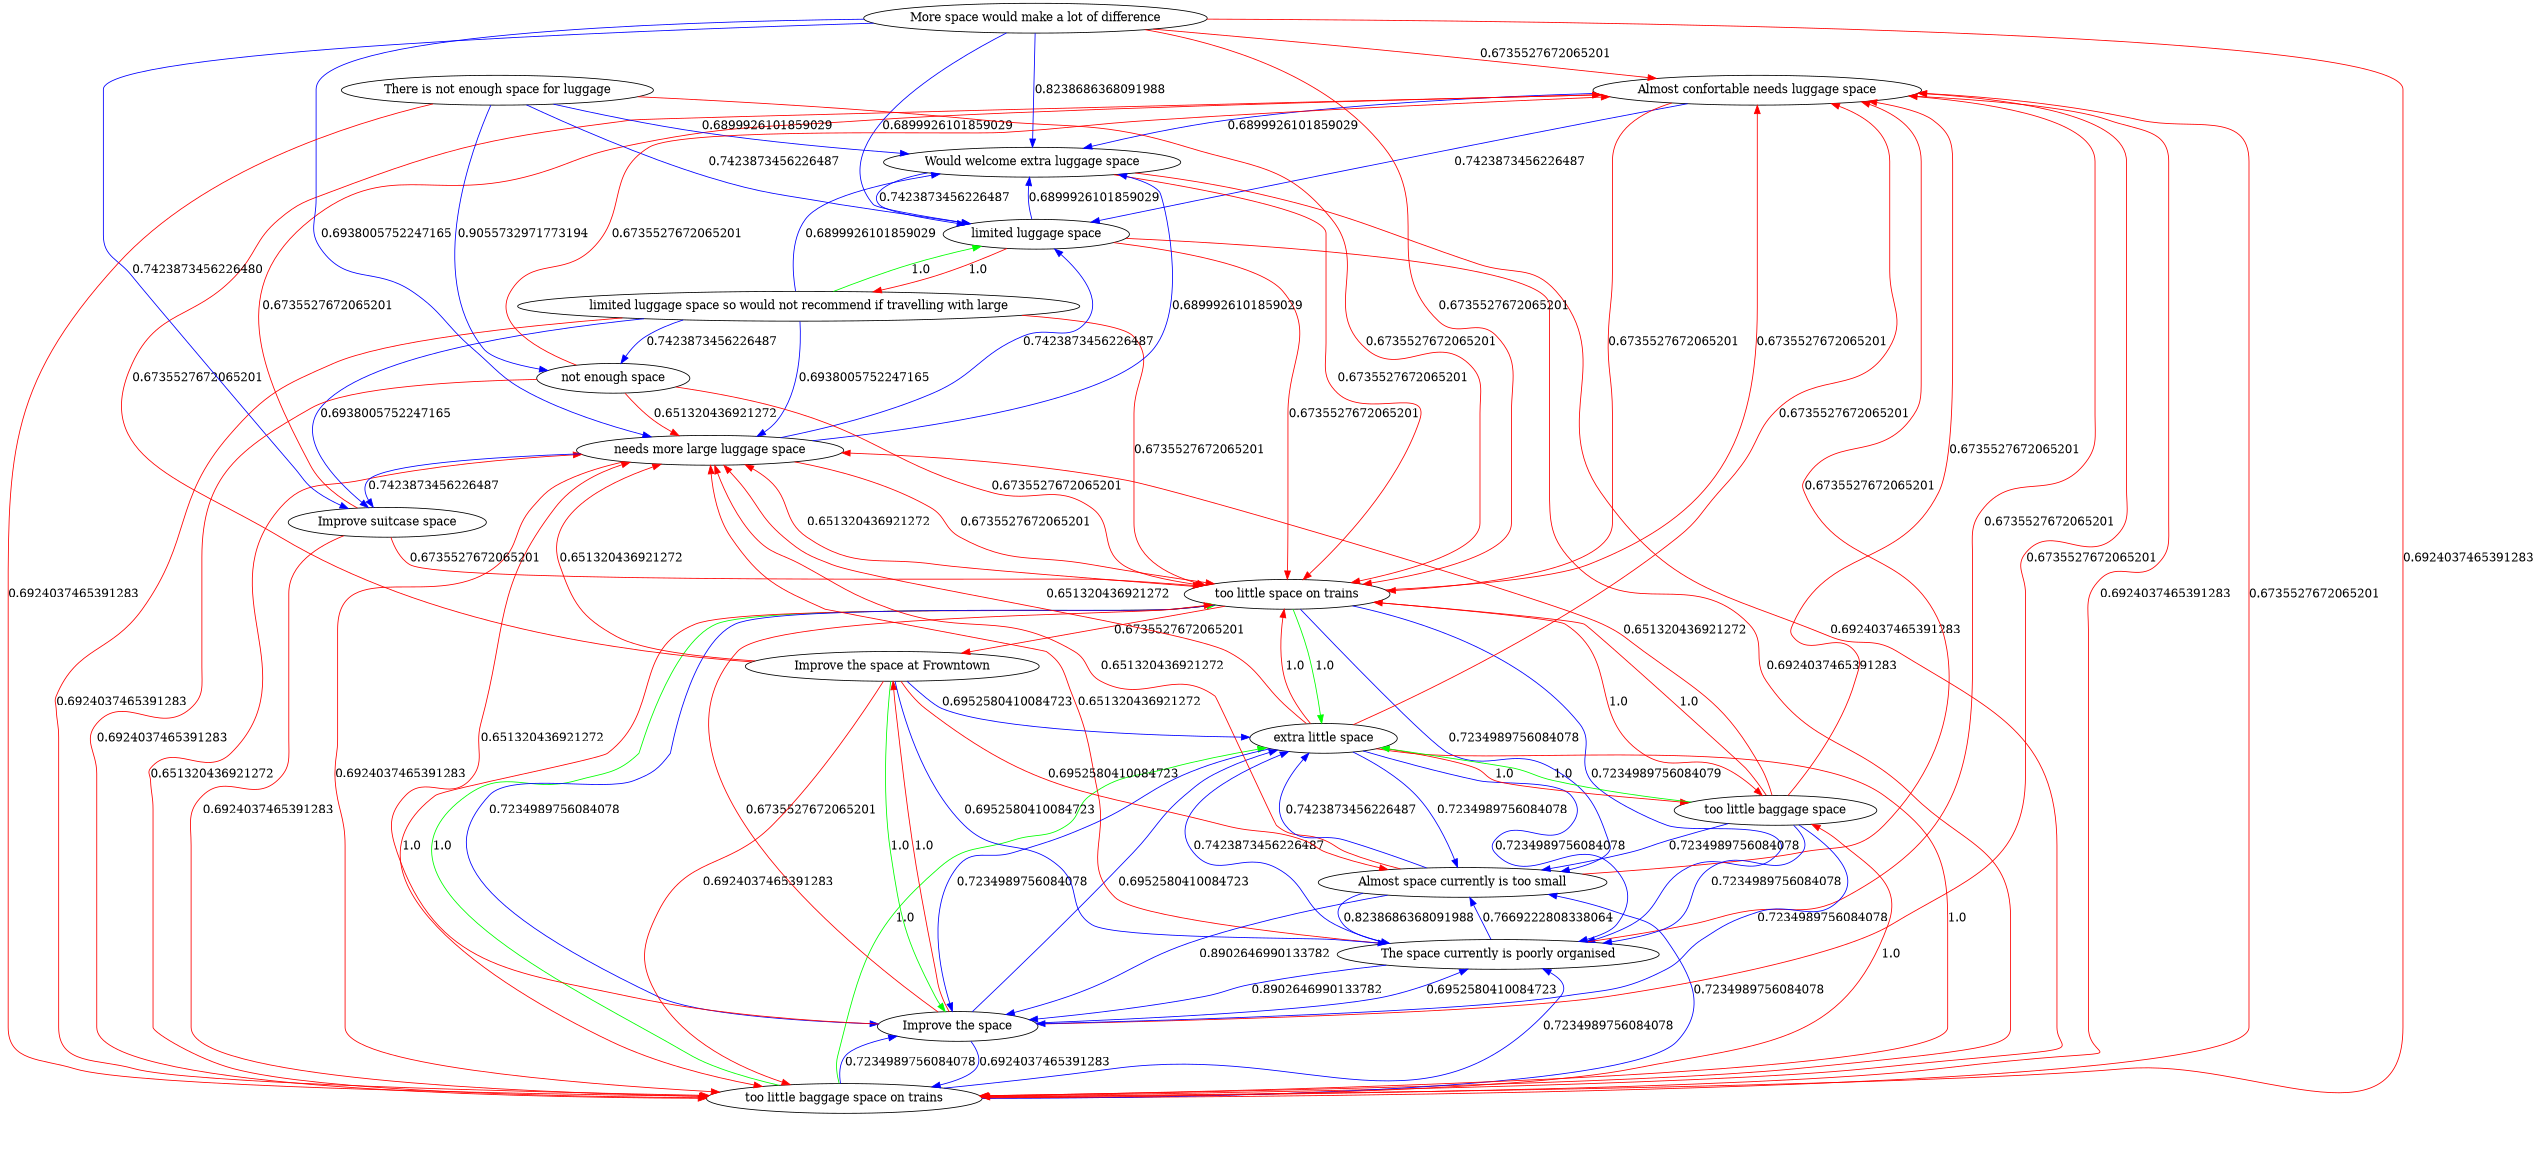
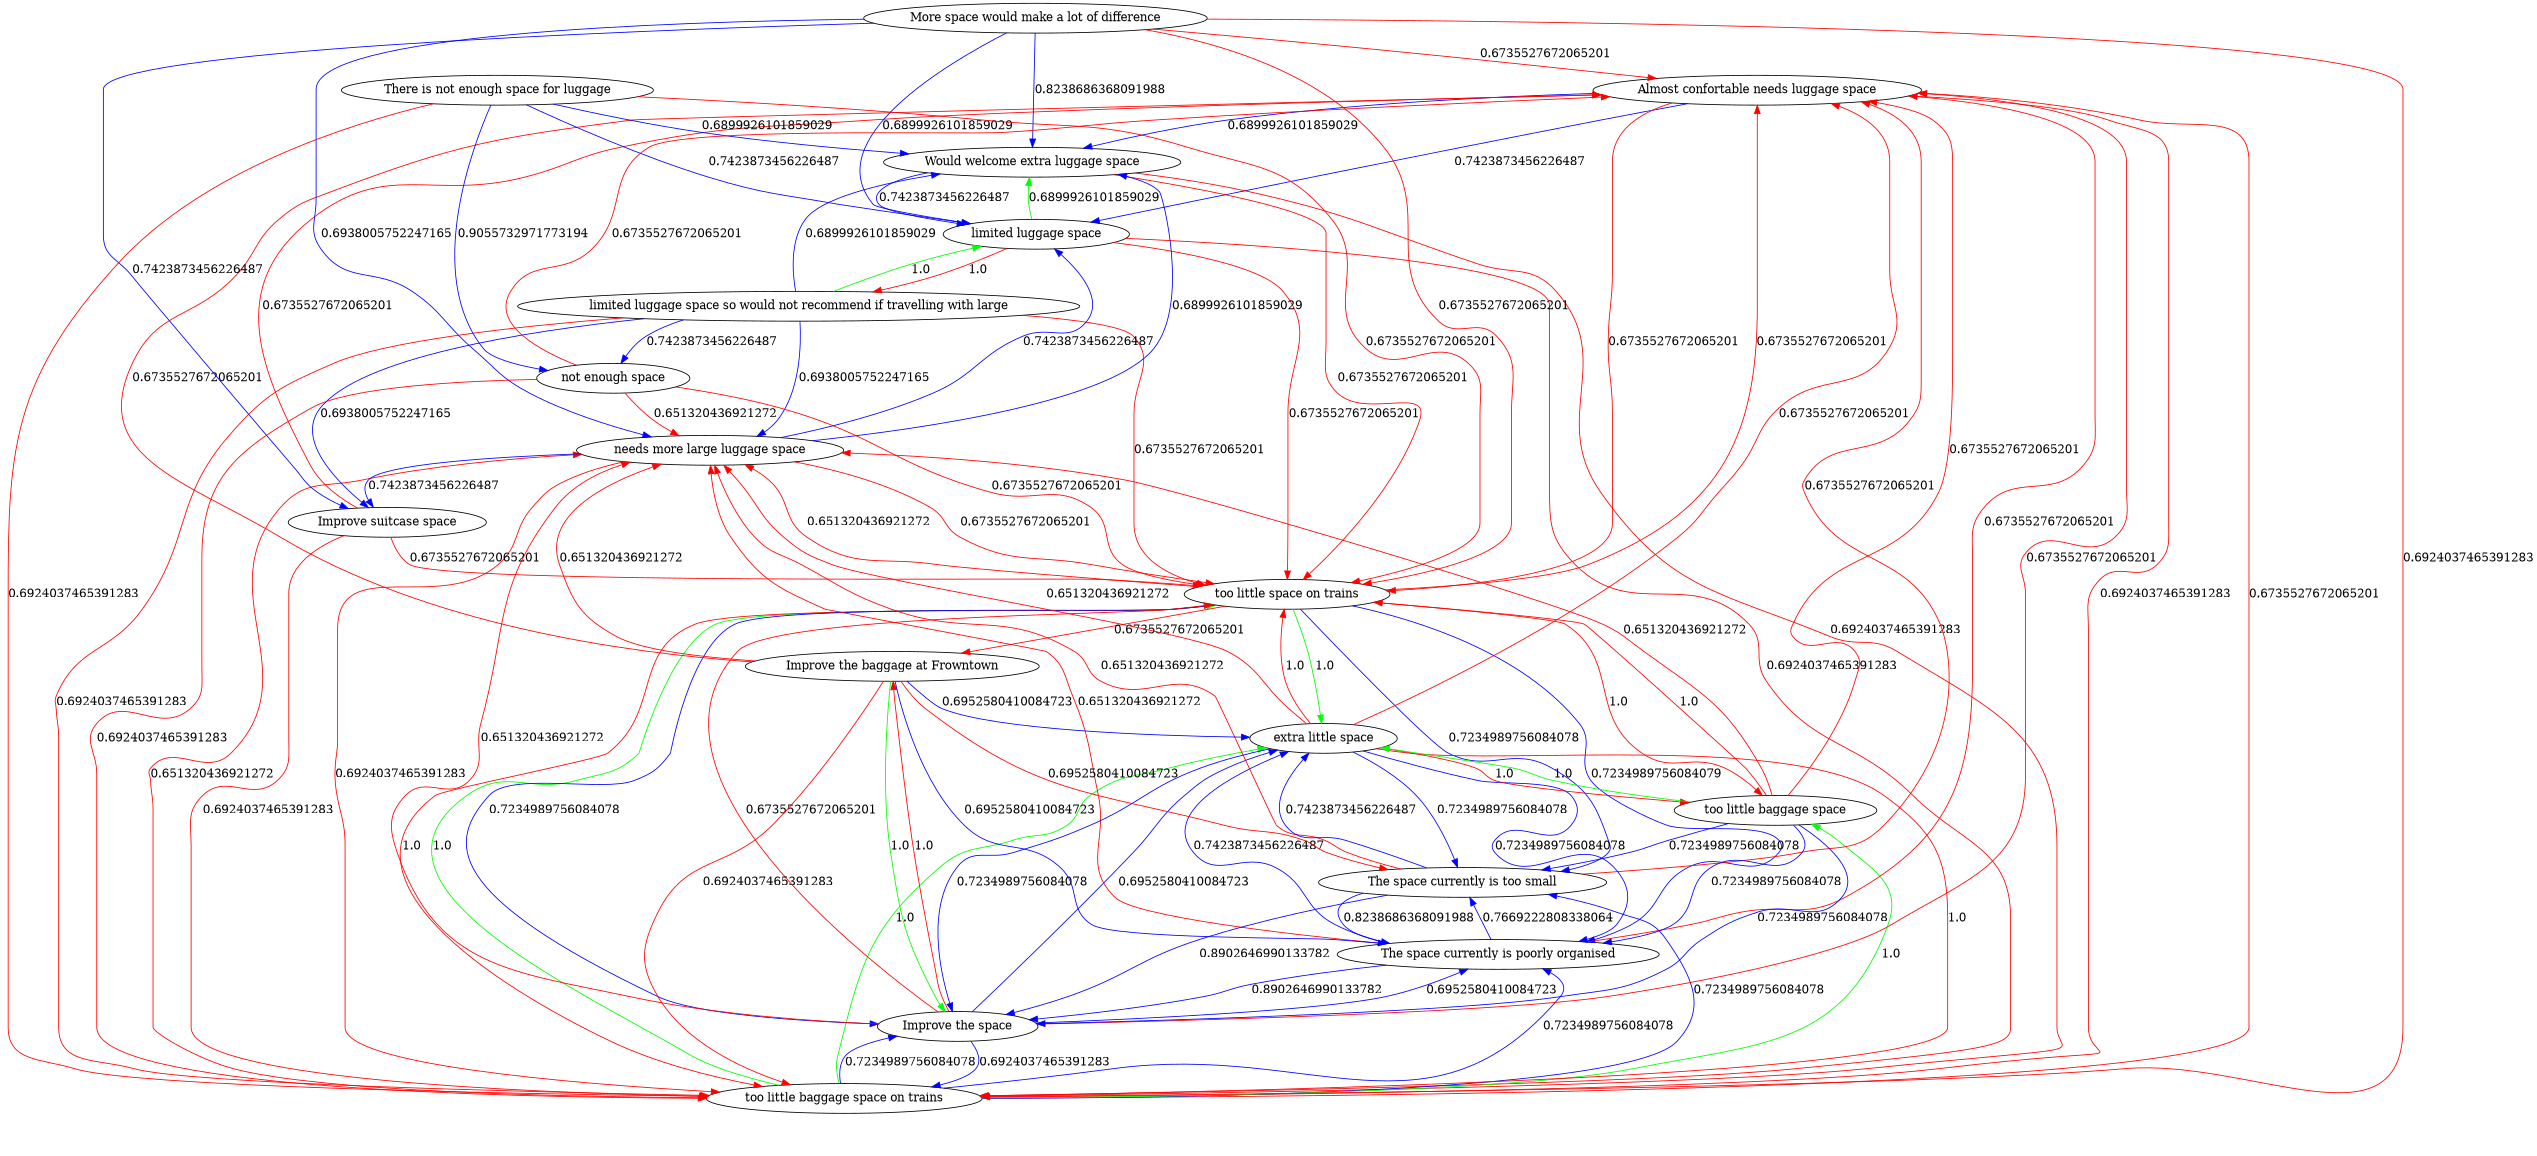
(1029, 202) -> (1029, 202)
(198, 270) -> (198, 270)
(892, 666) -> (892, 666)
(1463, 882) -> (1463, 882)
(1637, 1068) -> (1637, 1068)
